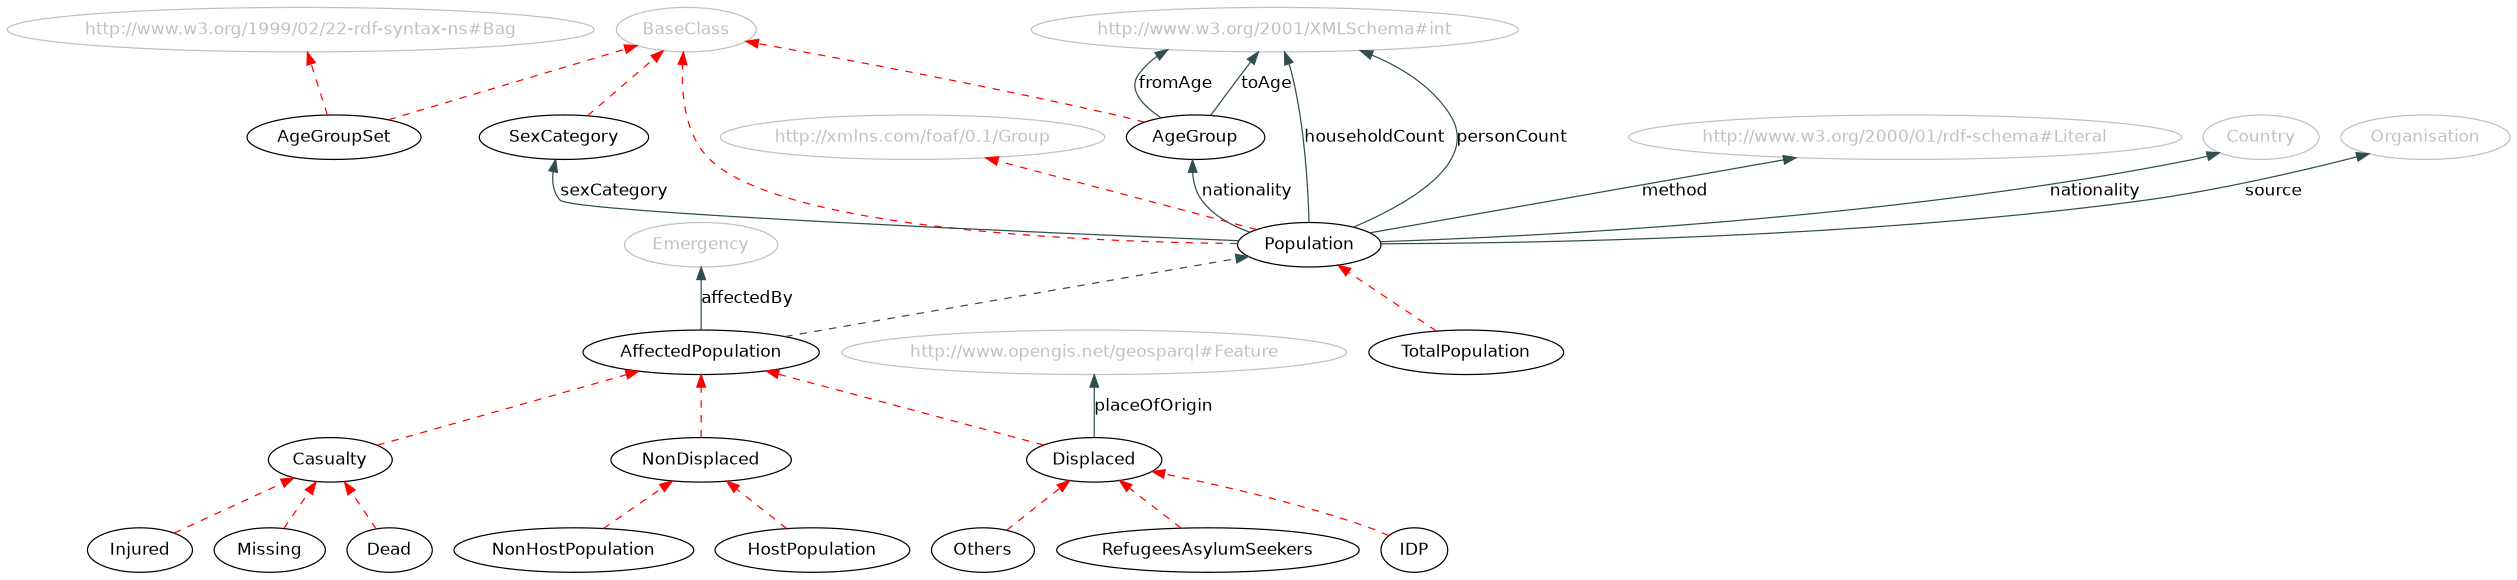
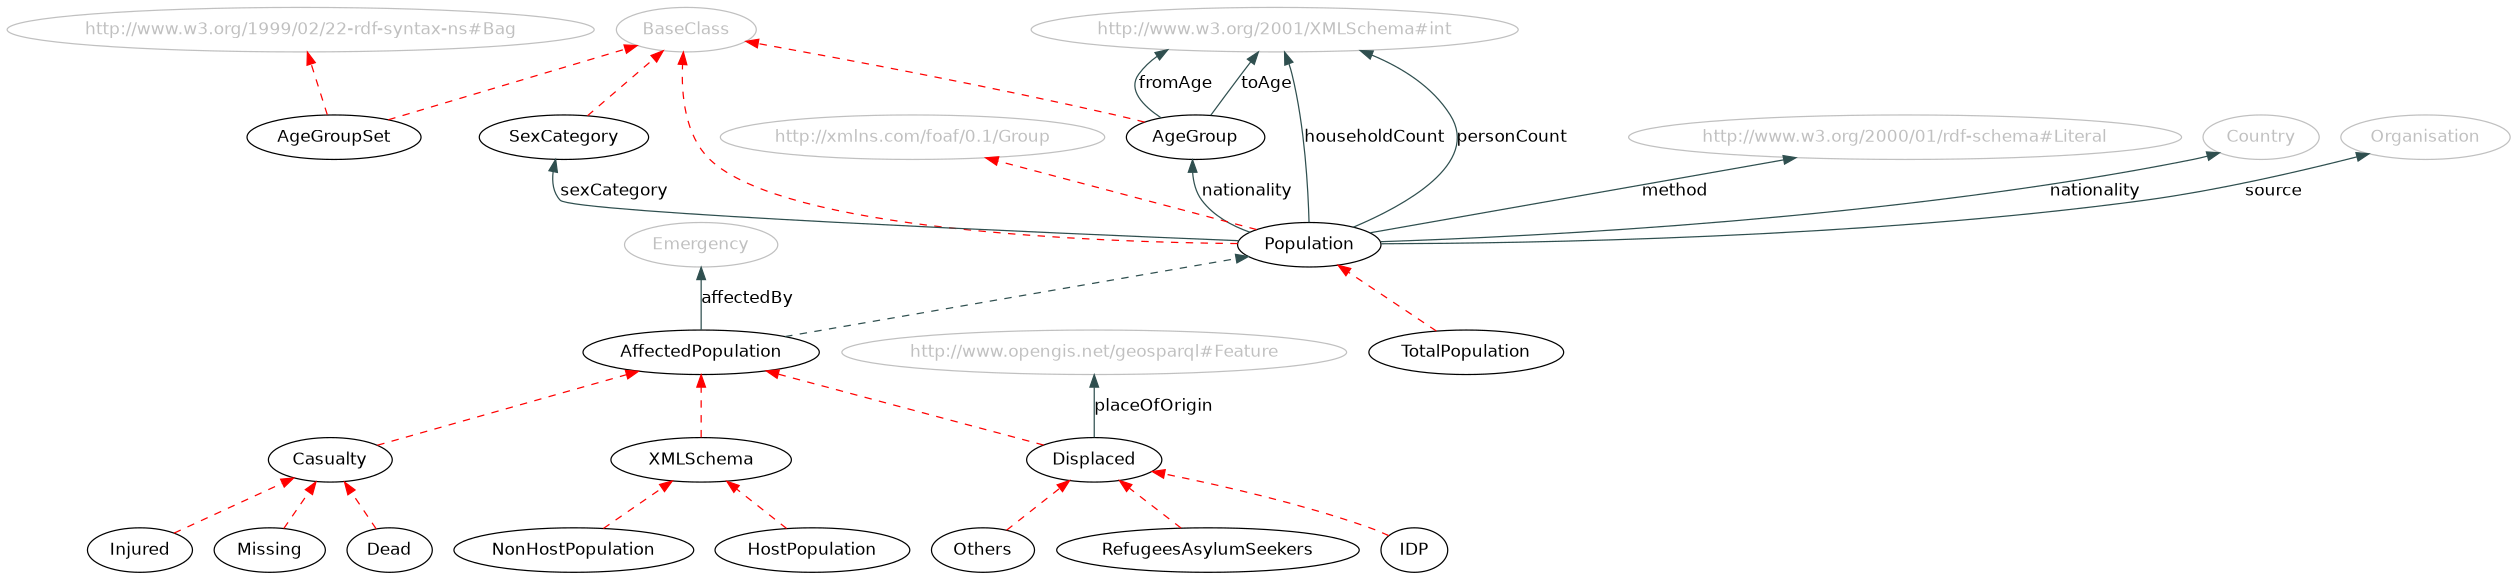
(701, 460) -> (701, 460)
